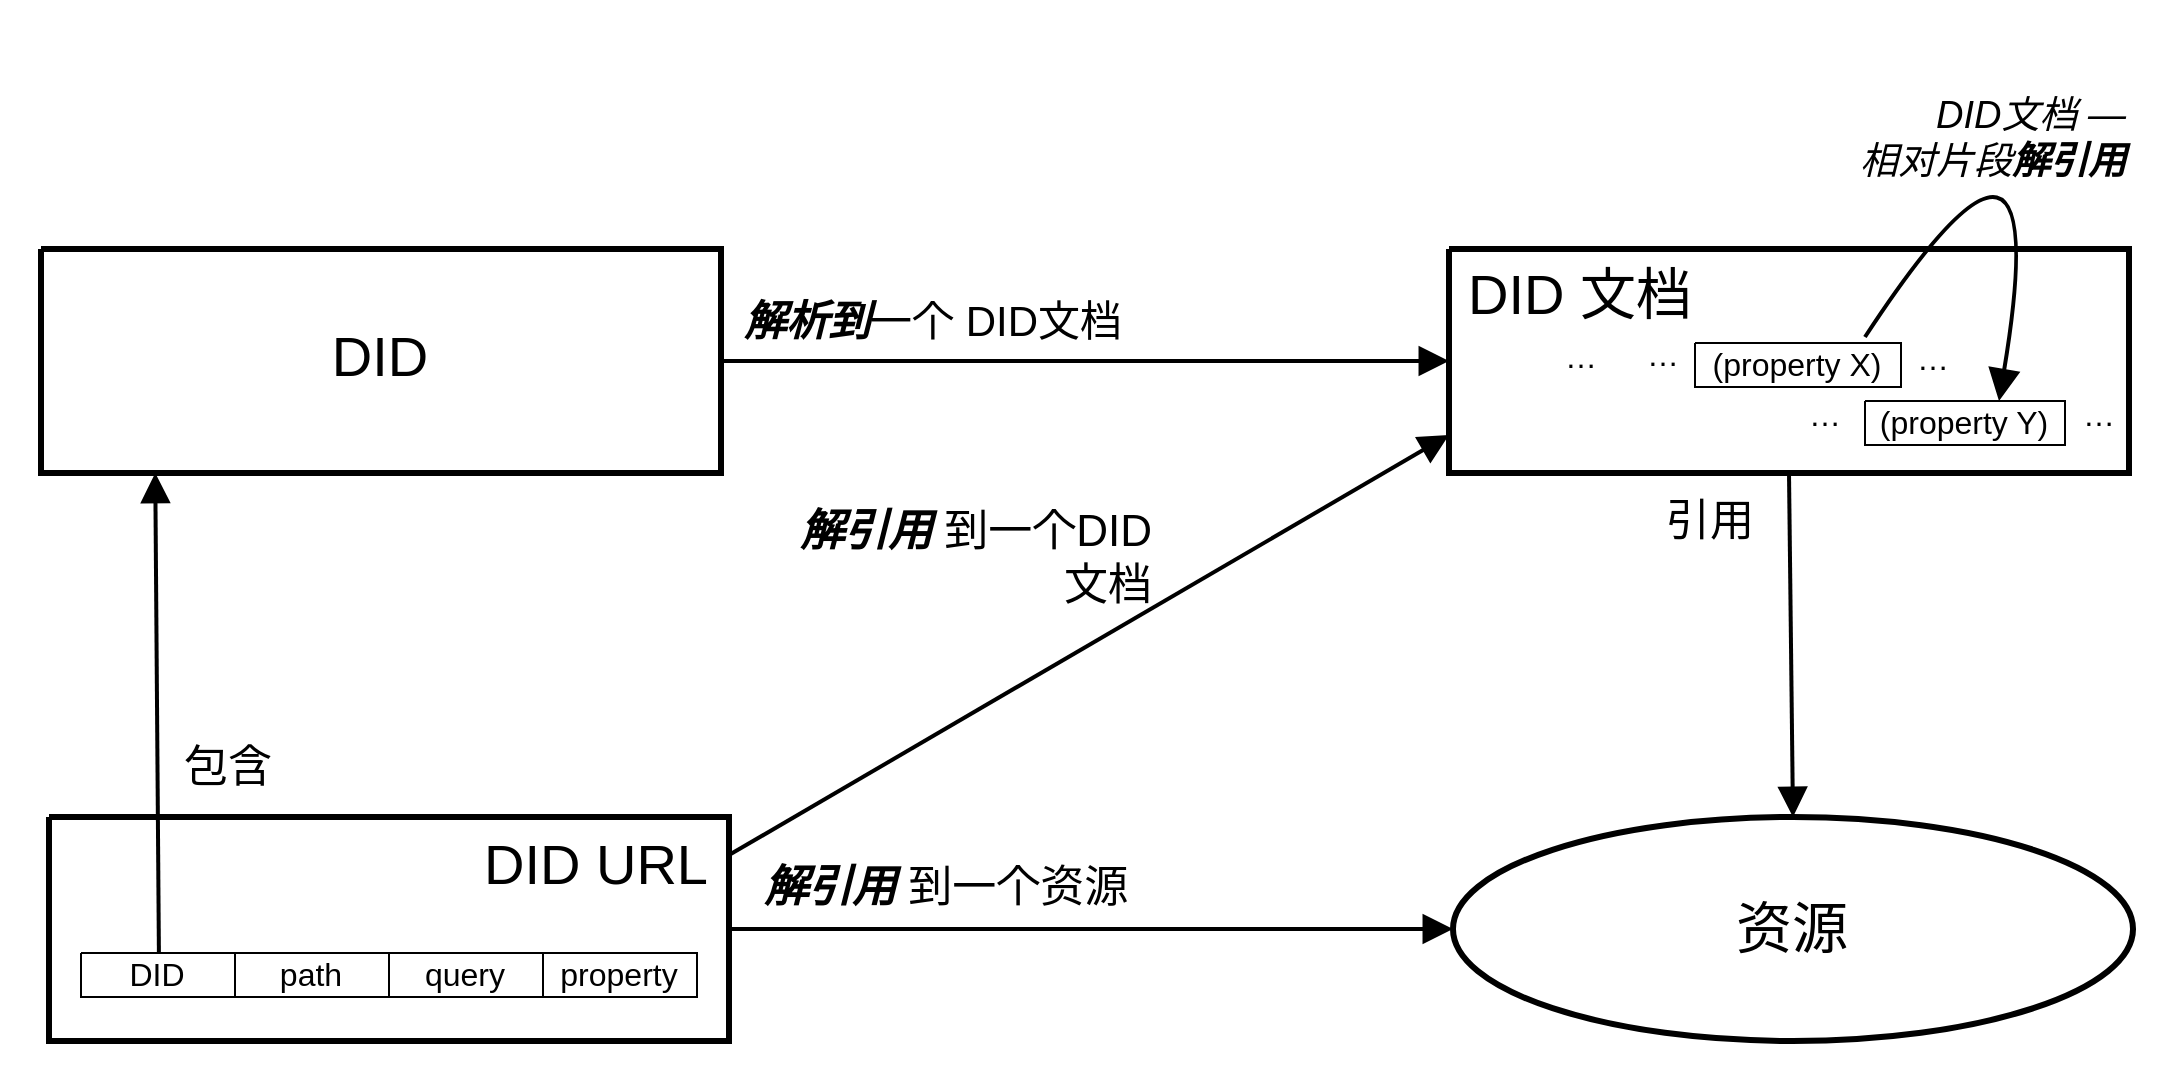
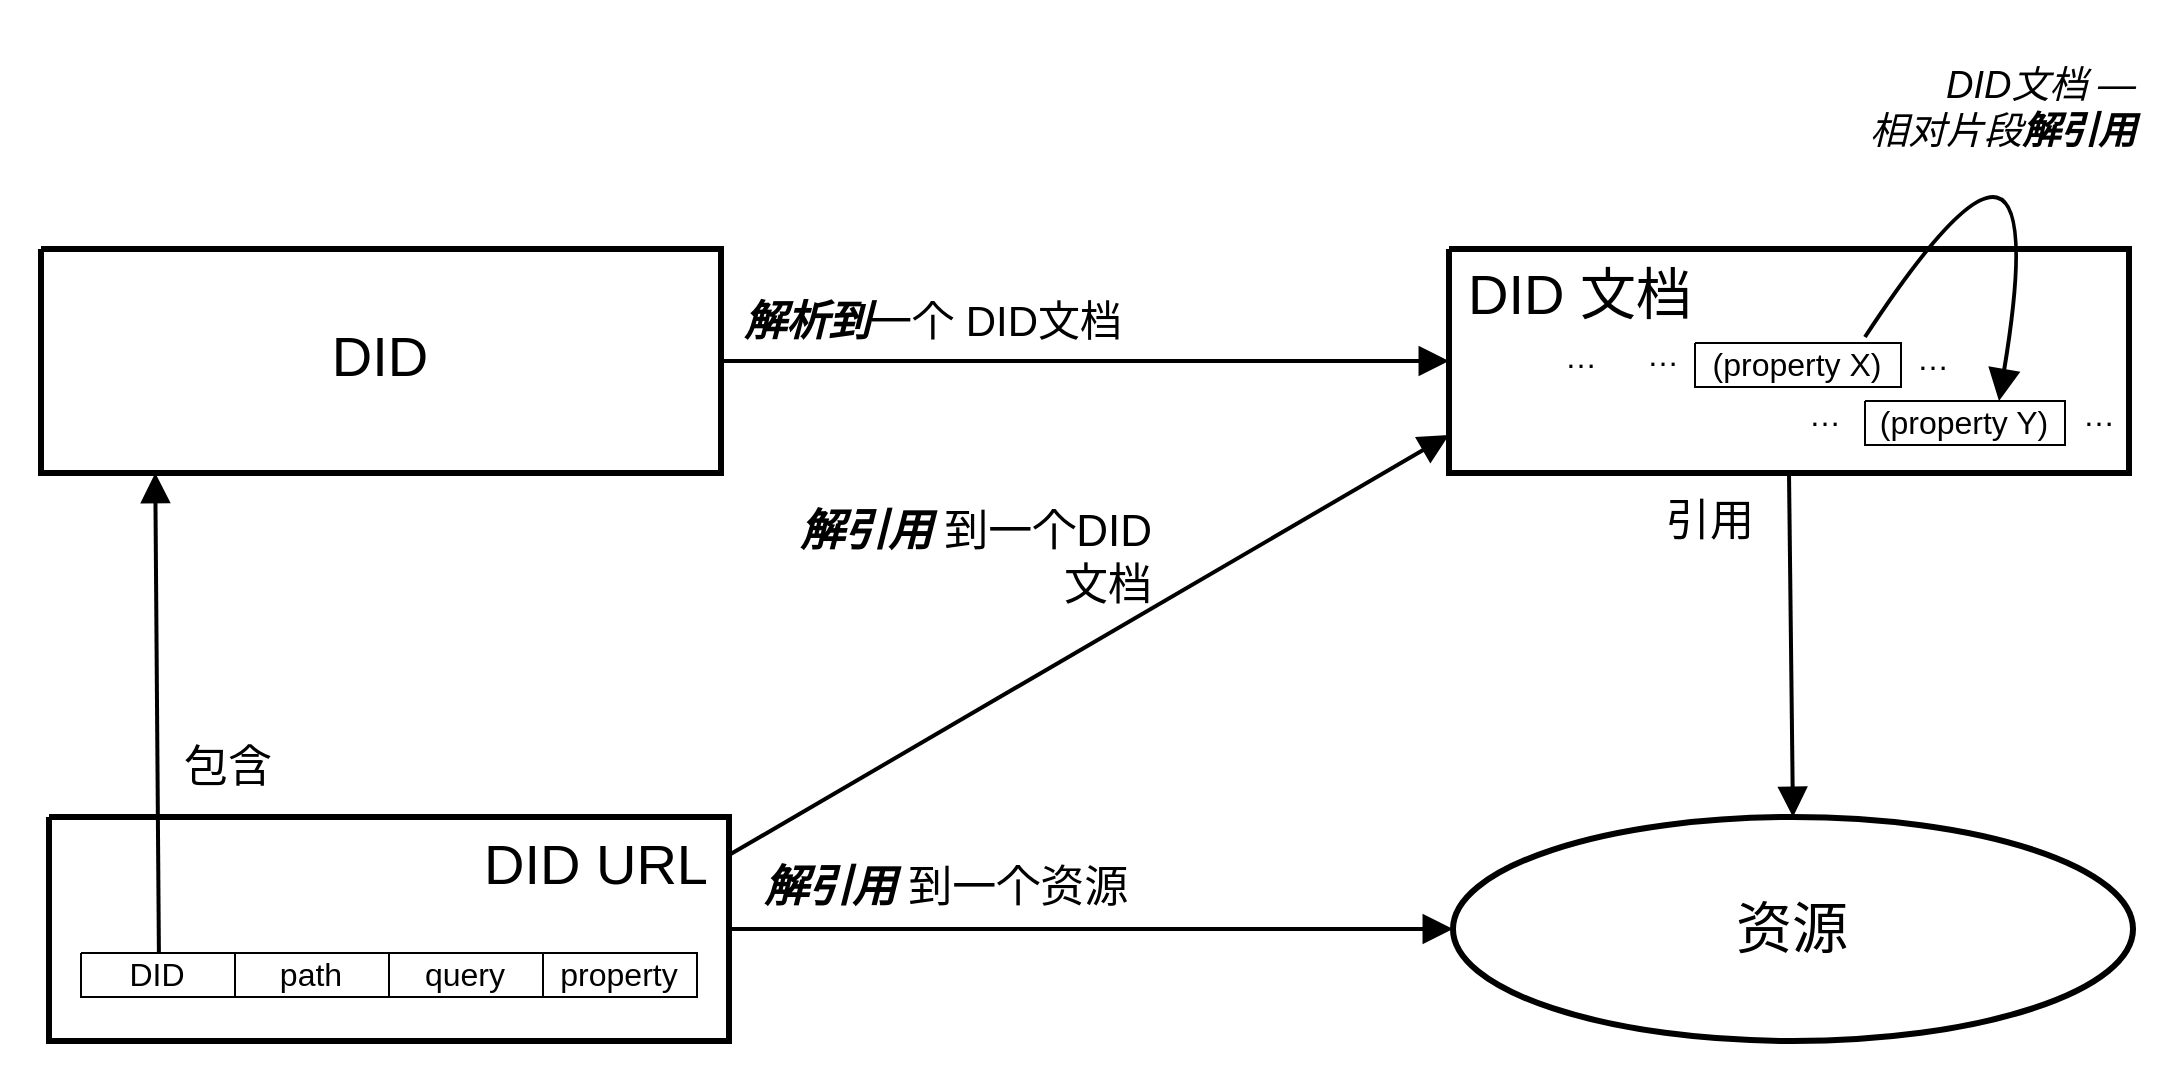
(1846, 139) -> (1856, 109)
